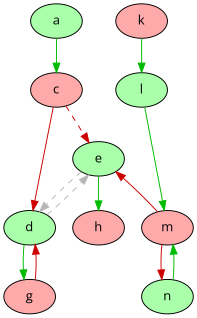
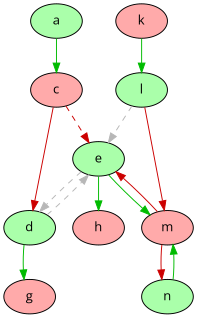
none -> (123, 120)
(154, 154) -> (154, 154)
none -> (125, 192)
(36, 267) -> none
